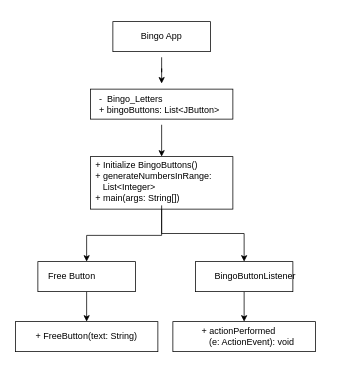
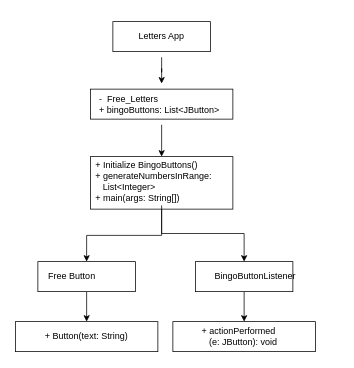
(162, 36) -> (162, 36)
(162, 104) -> (162, 104)
(87, 336) -> (87, 336)
(238, 336) -> (230, 336)
